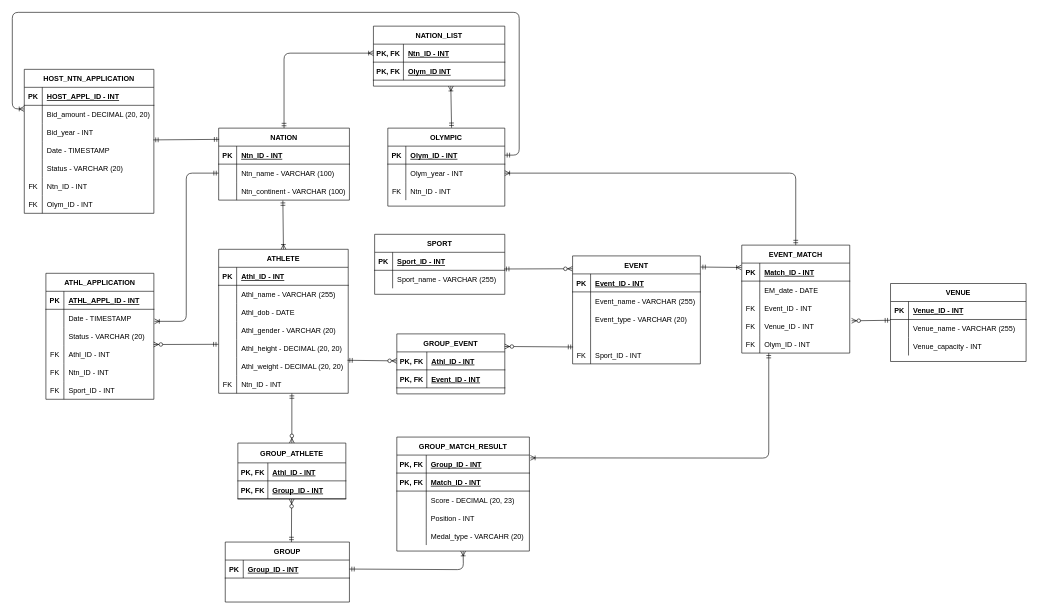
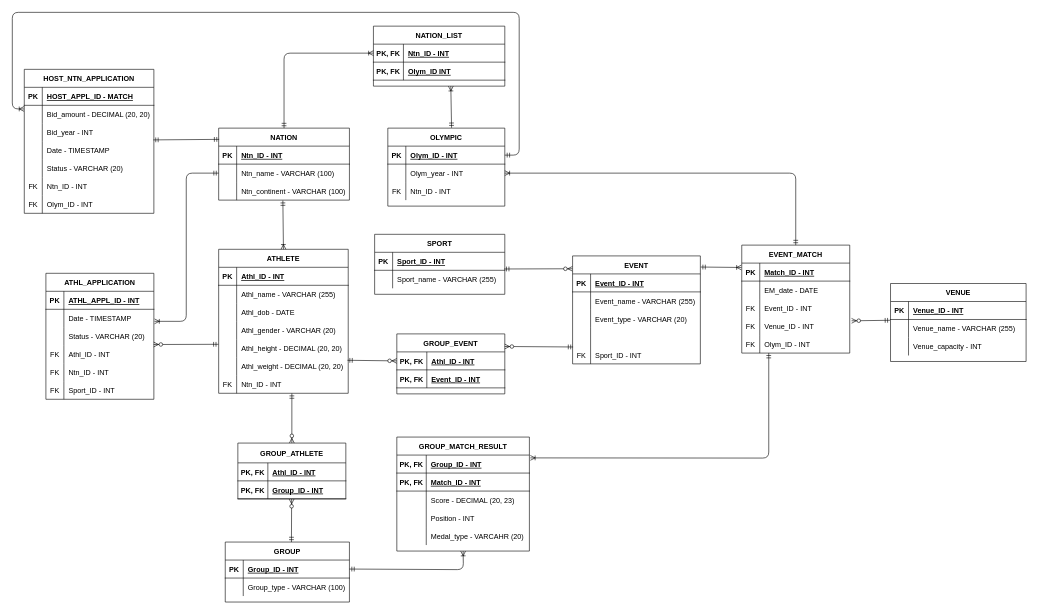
(81, 97) -> (85, 97)
none -> (296, 587)
